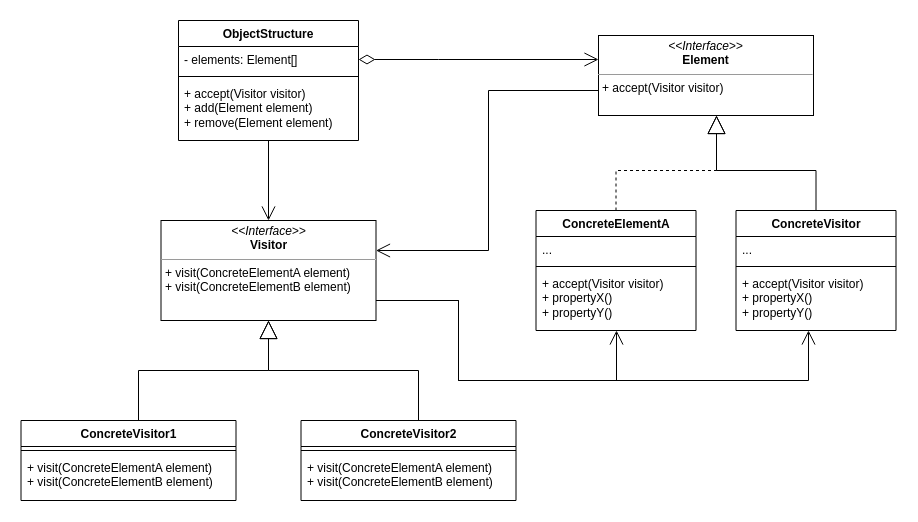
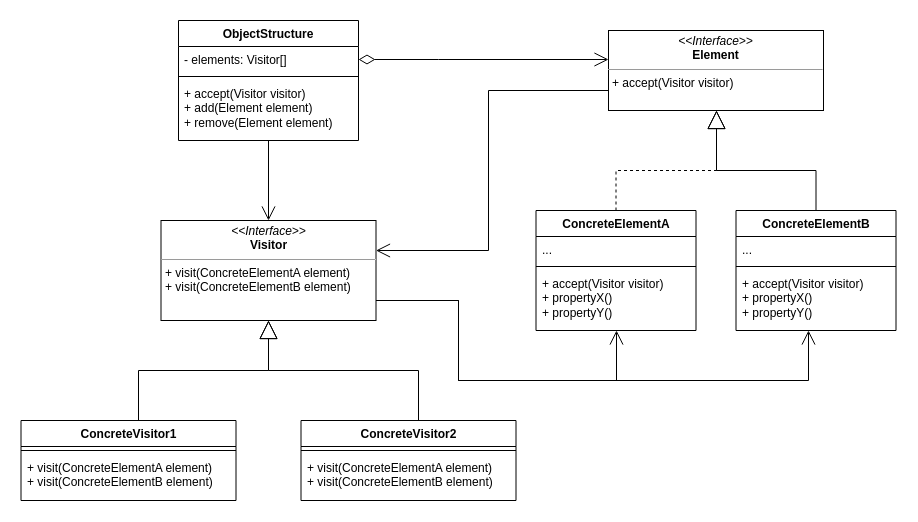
(247, 61) -> (246, 61)
(706, 76) -> (716, 71)
(817, 225) -> (817, 225)
